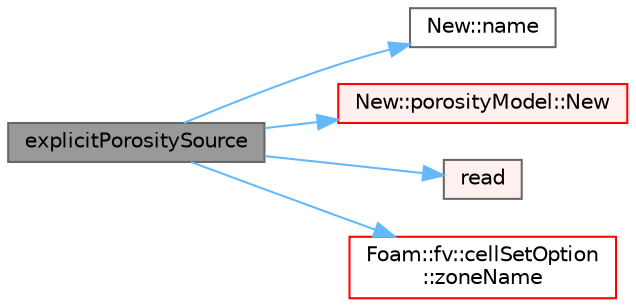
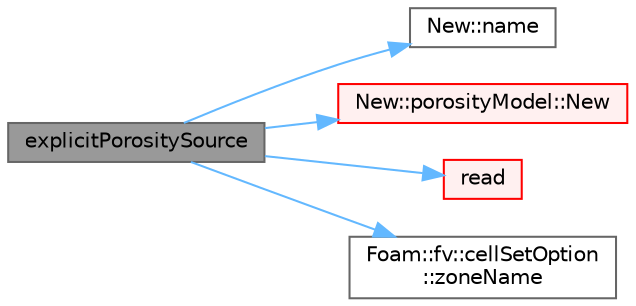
(483, 179) -> (483, 179)
(483, 268) -> (483, 268)
